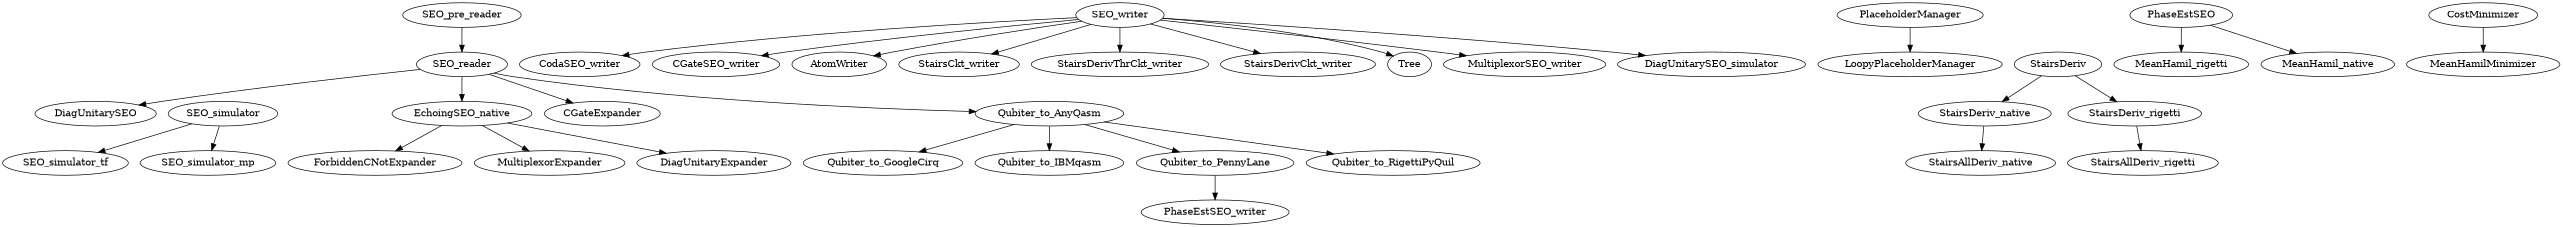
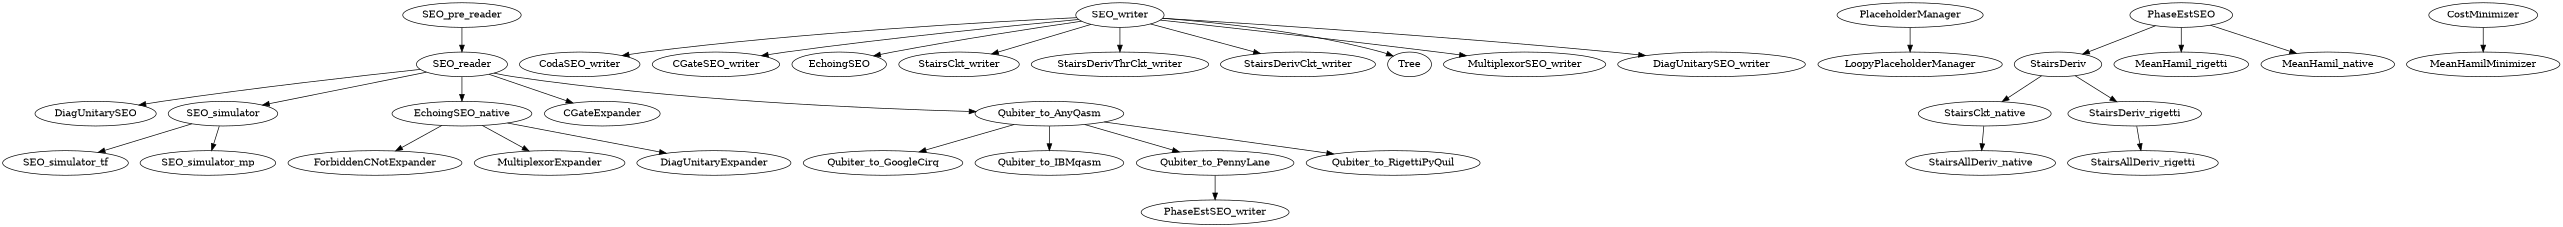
none -> (2122, 39)
(839, 64) -> (839, 64)
(1712, 64) -> (1712, 64)
none -> (348, 88)
(1985, 114) -> (1985, 114)
